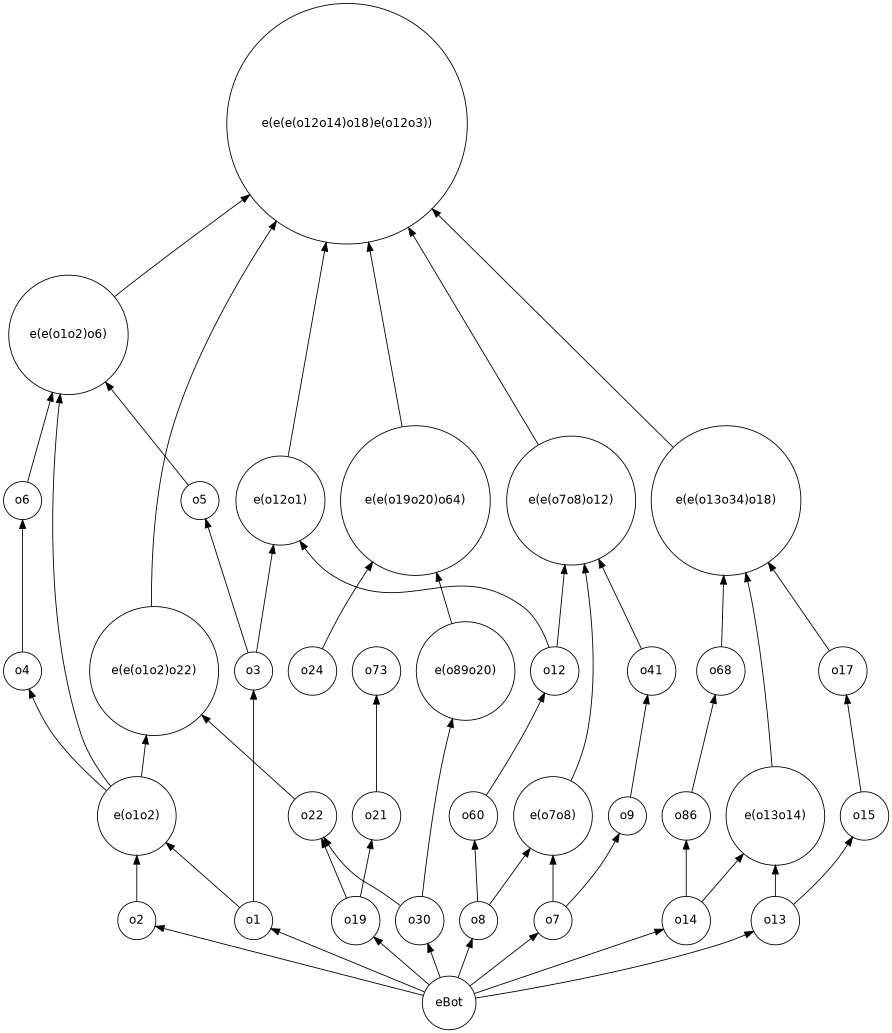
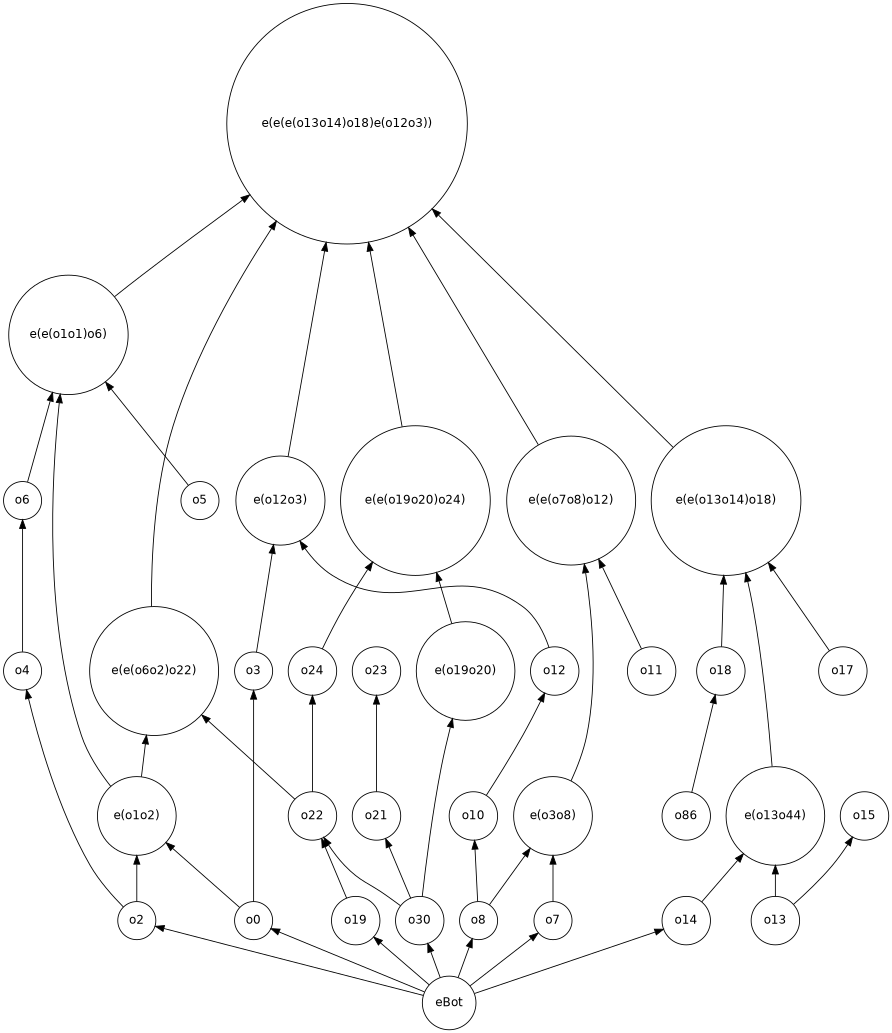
(347, 124) -> (347, 124)
(68, 335) -> (68, 335)
(280, 501) -> (280, 501)
(415, 501) -> (415, 501)
(726, 501) -> (726, 501)
(228, 590) -> none
(561, 610) -> none
(154, 671) -> (154, 671)
(376, 671) -> (376, 671)
(466, 671) -> (466, 671)
(652, 671) -> (652, 671)
(721, 671) -> (721, 671)
(64, 748) -> (63, 809)
none -> (312, 748)
(854, 748) -> none
(473, 816) -> (473, 816)
(553, 816) -> (553, 816)
(627, 816) -> none
(775, 816) -> (775, 816)
(365, 873) -> (400, 872)
(686, 873) -> none
(254, 921) -> (254, 921)
(612, 972) -> none
